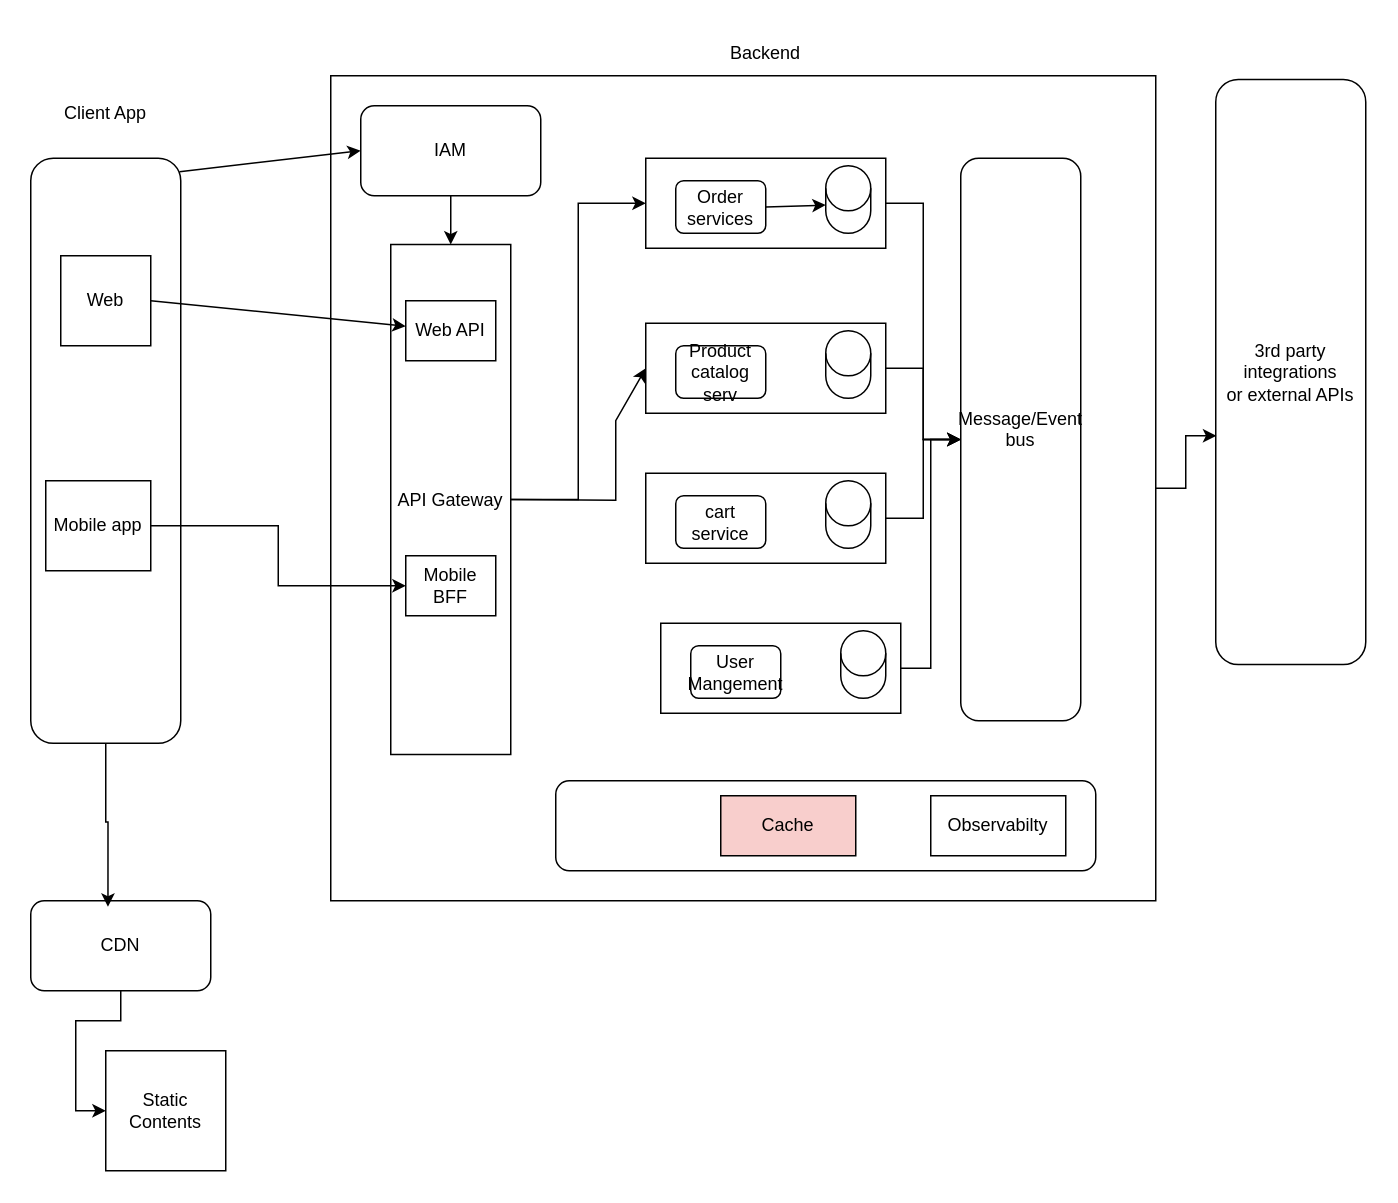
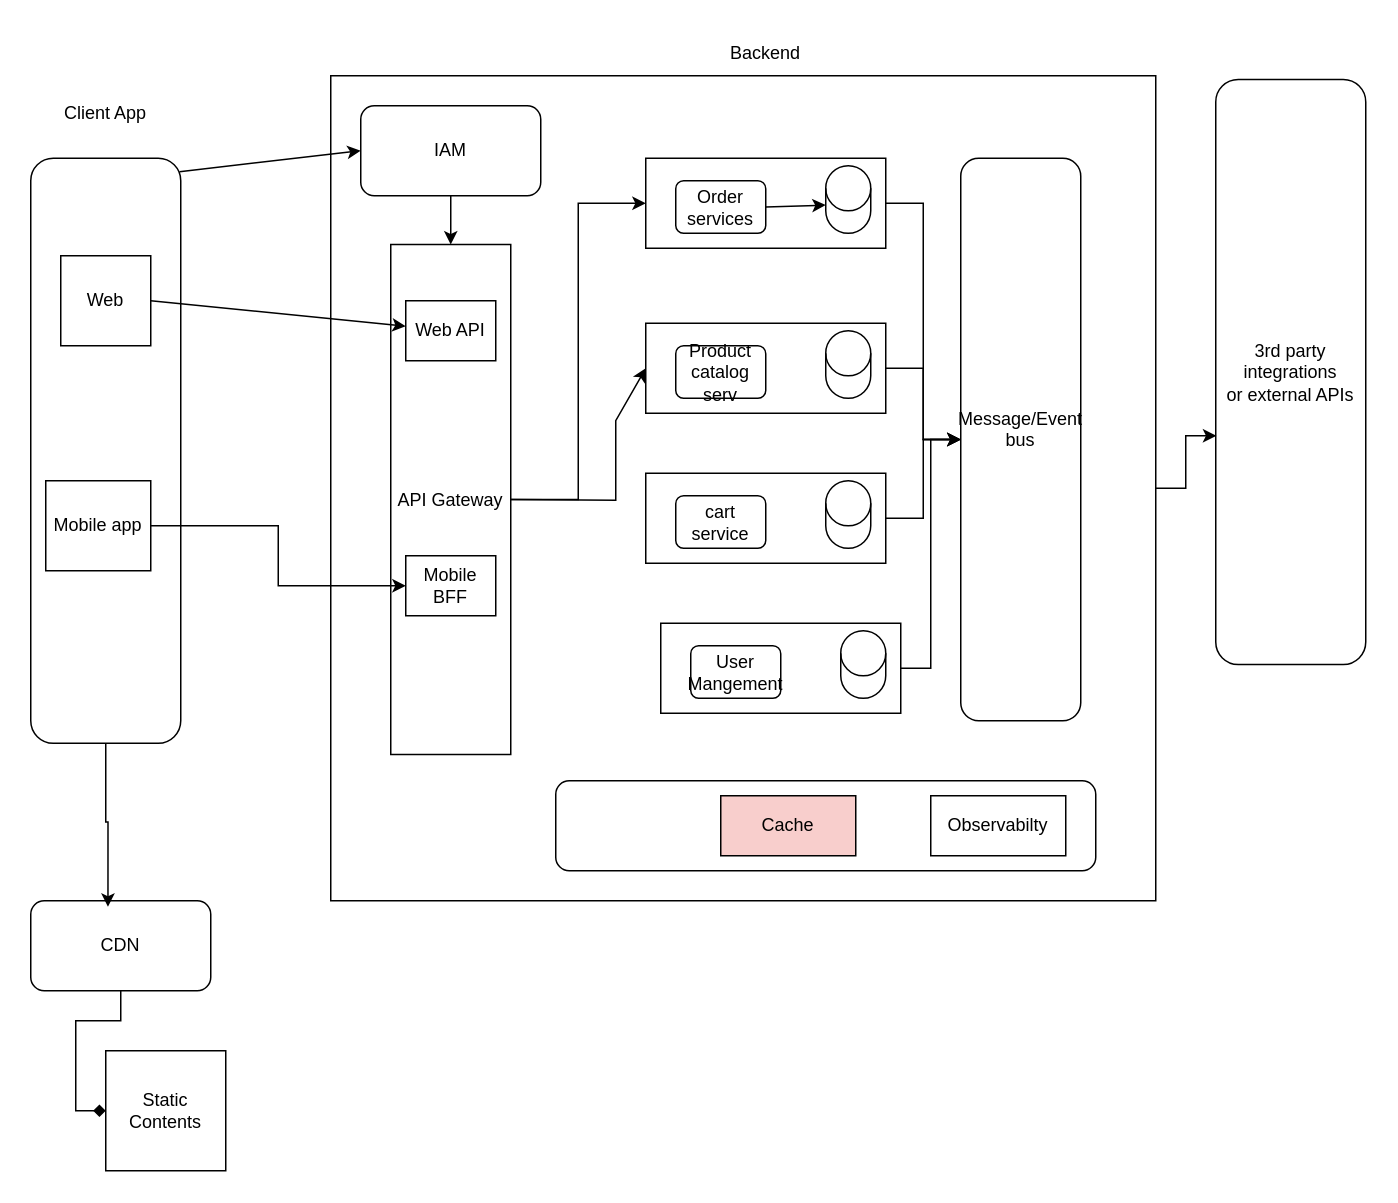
(94, 1111) -> (93, 1111)
